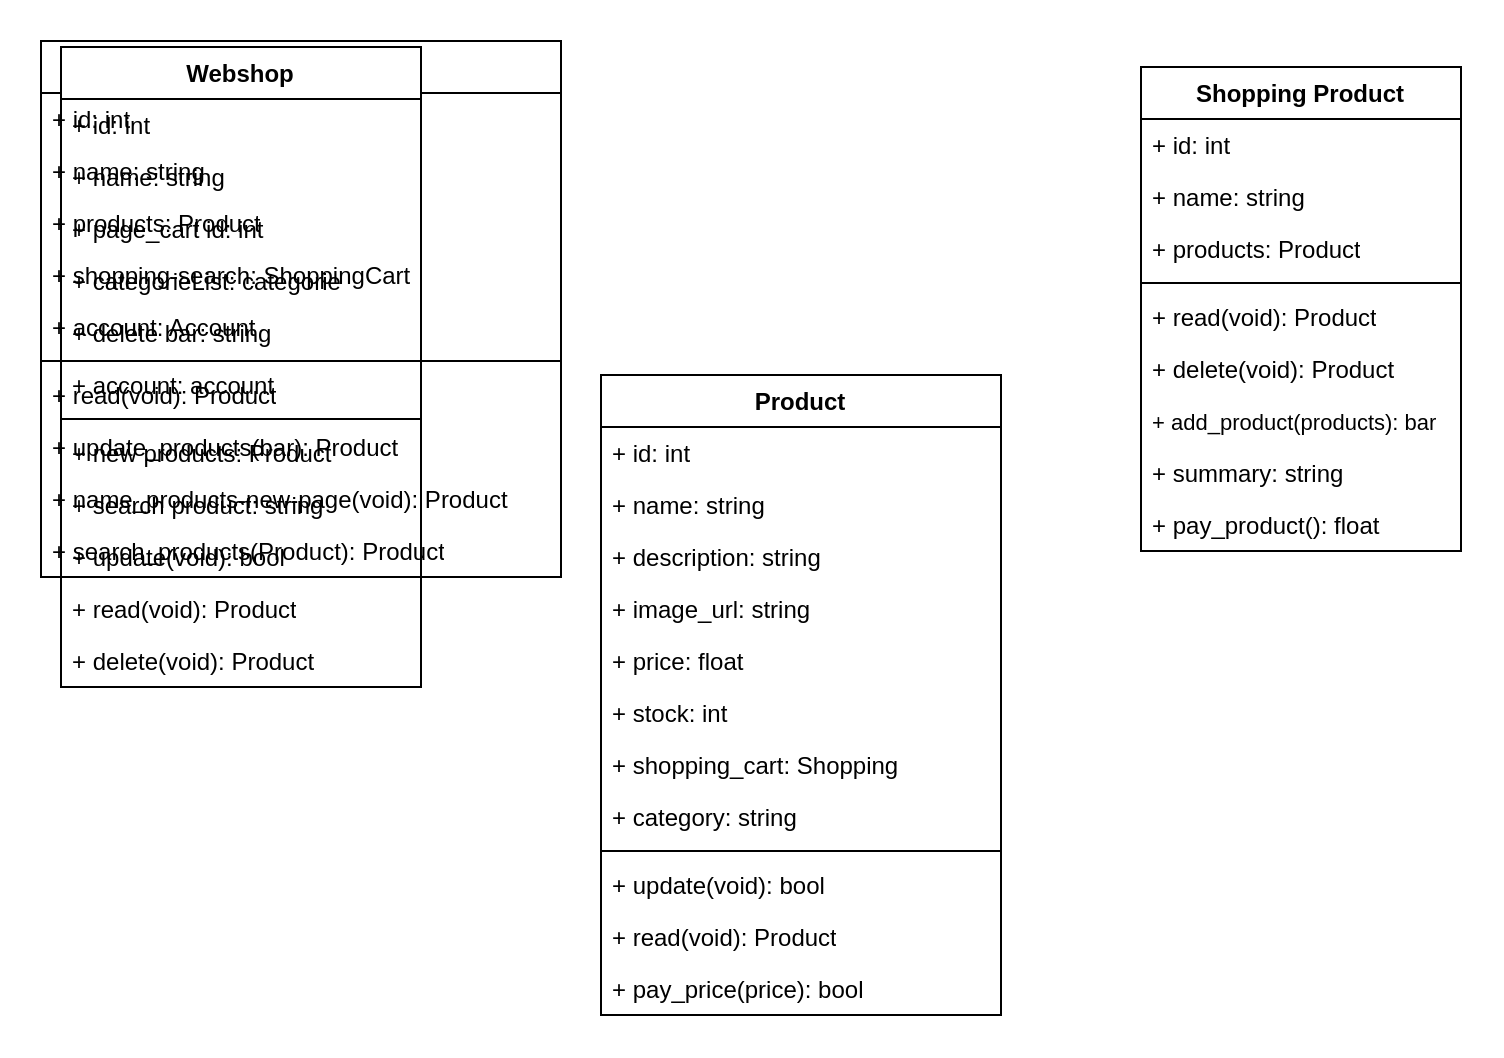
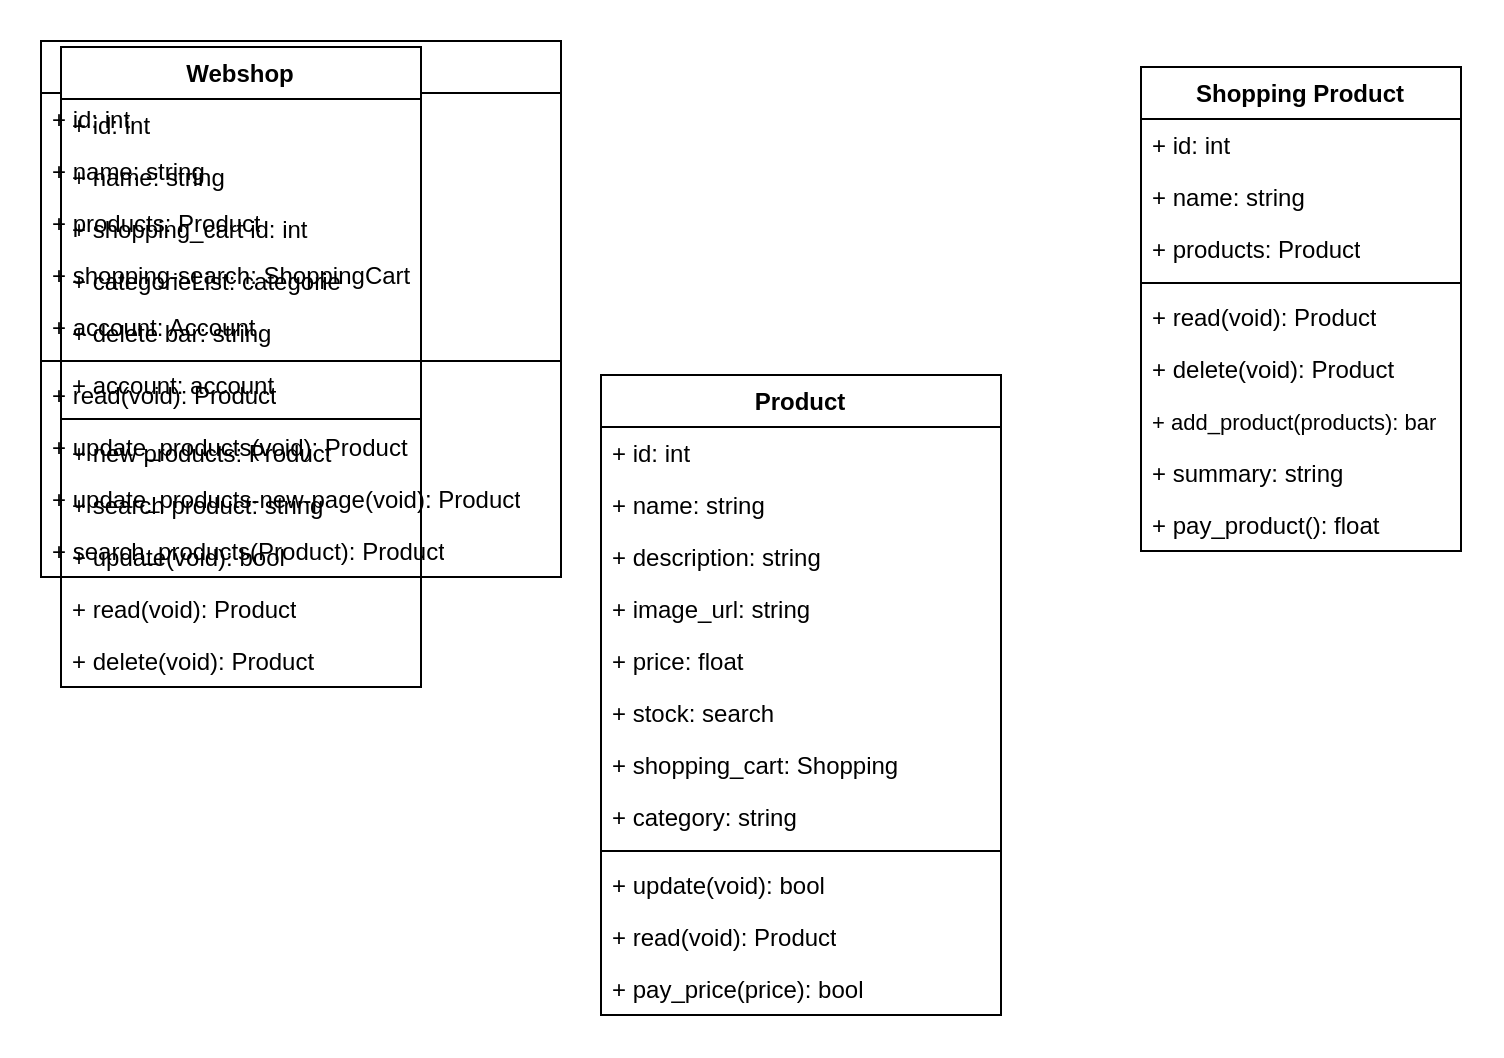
(182, 231) -> (206, 231)
(252, 449) -> (256, 449)
(303, 501) -> (303, 516)
(681, 715) -> (704, 715)
